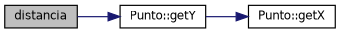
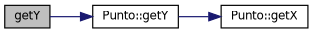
(41, 17) -> (27, 17)
